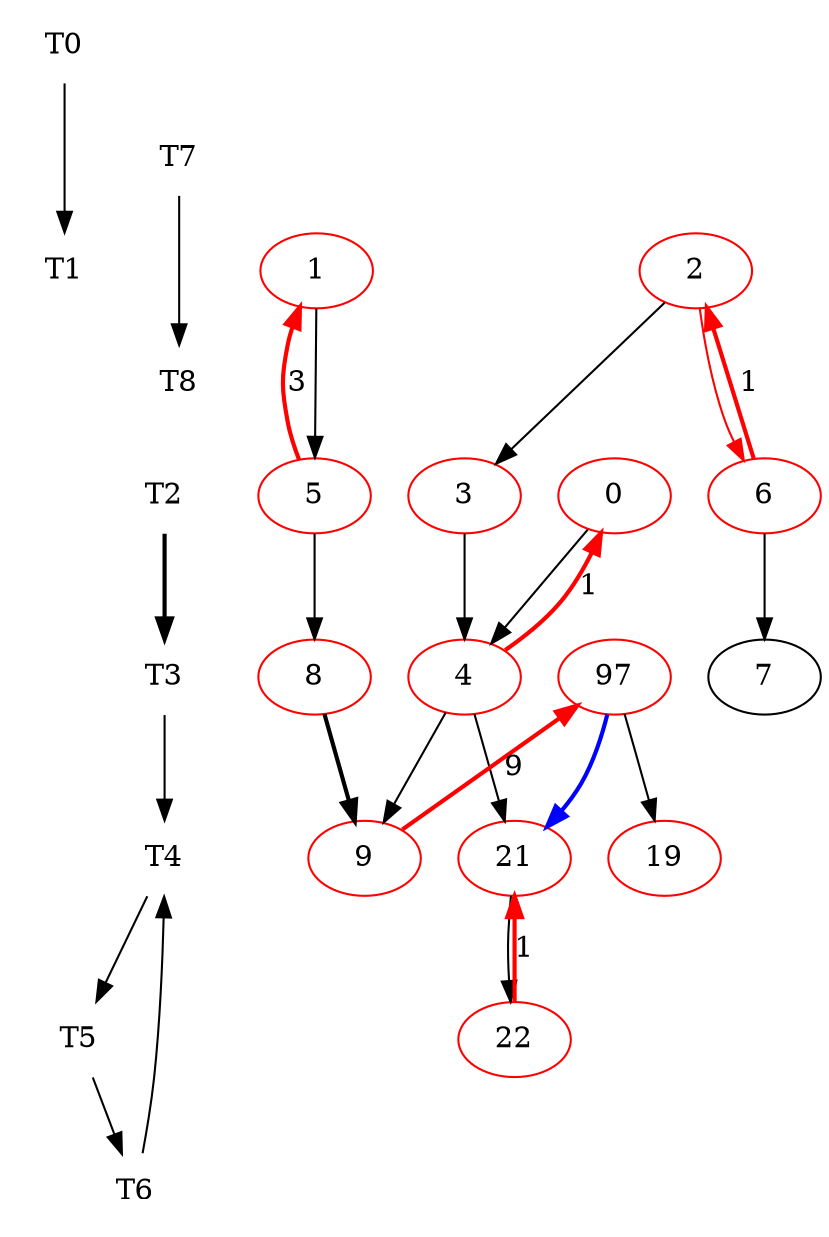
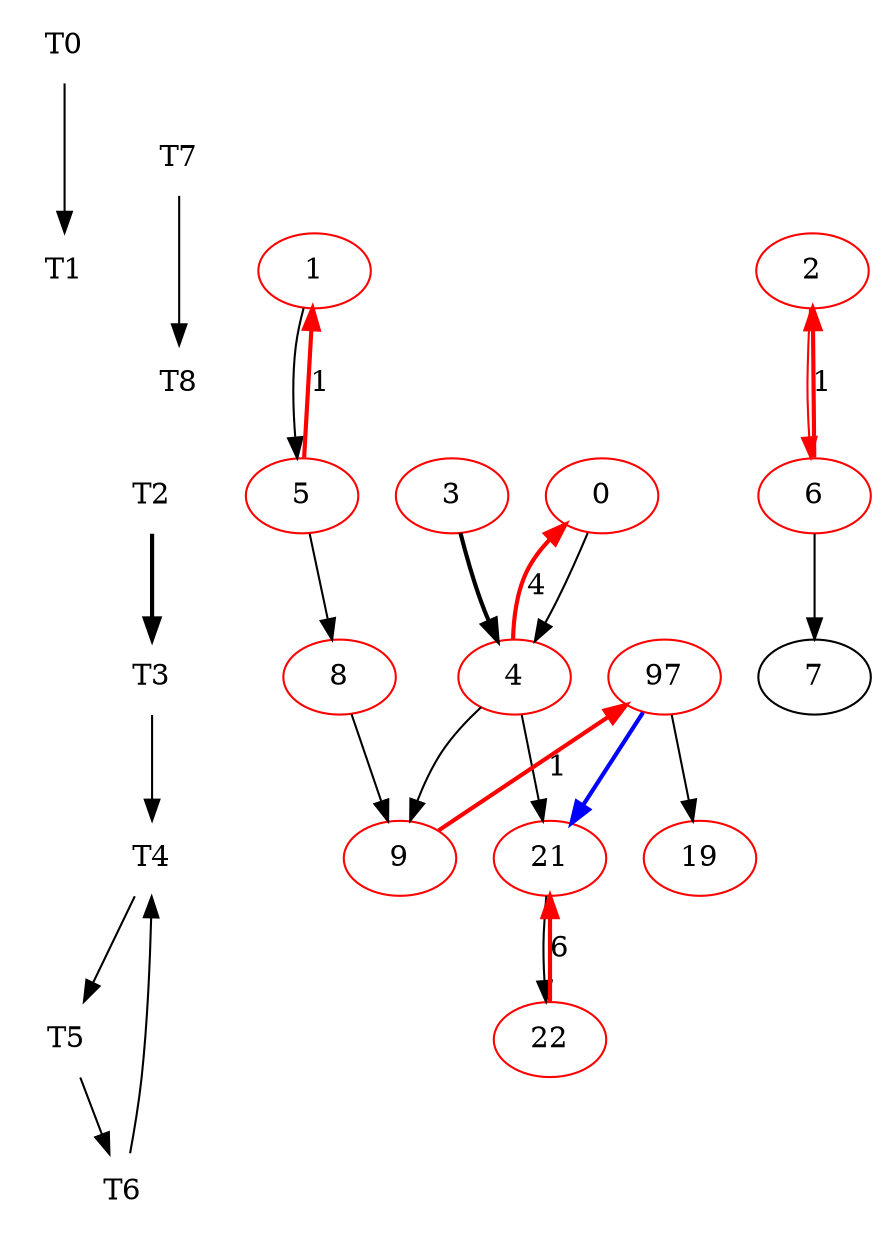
(588, 376) -> none
(298, 383) -> (321, 383)
(465, 576) -> (473, 578)
(590, 586) -> (538, 586)
(337, 758) -> (366, 758)
(515, 768) -> (558, 768)
(525, 949) -> (560, 949)
